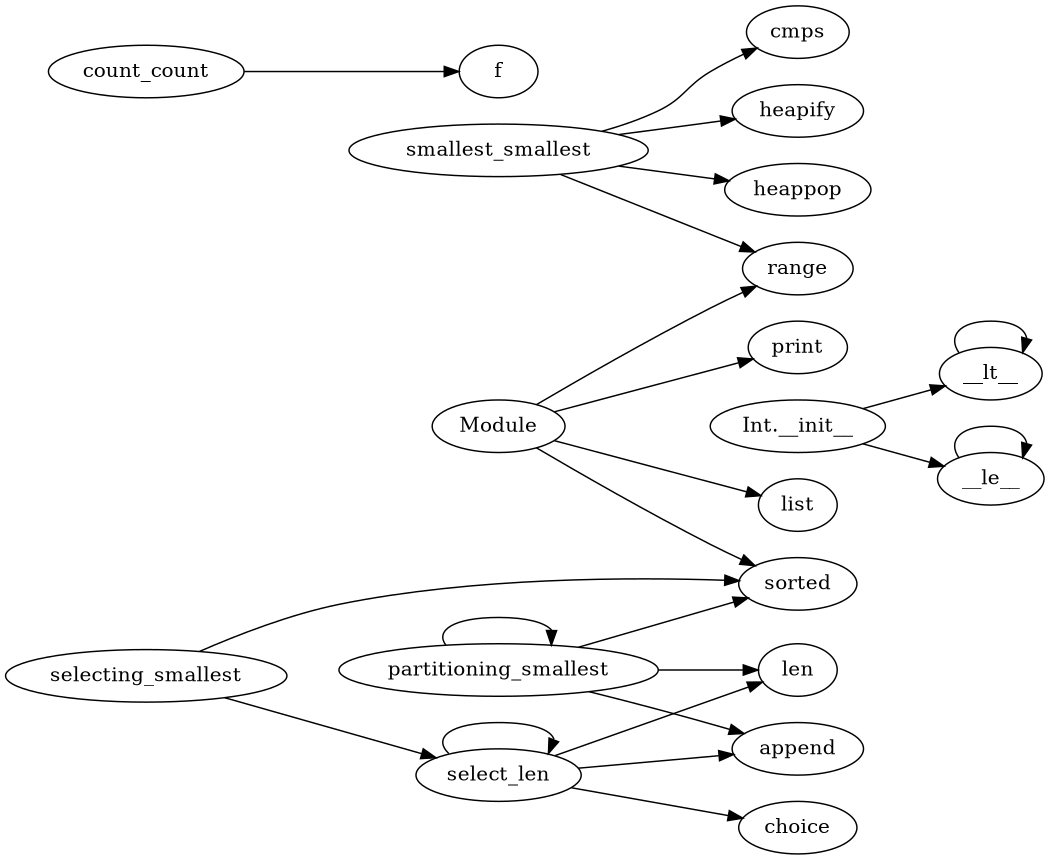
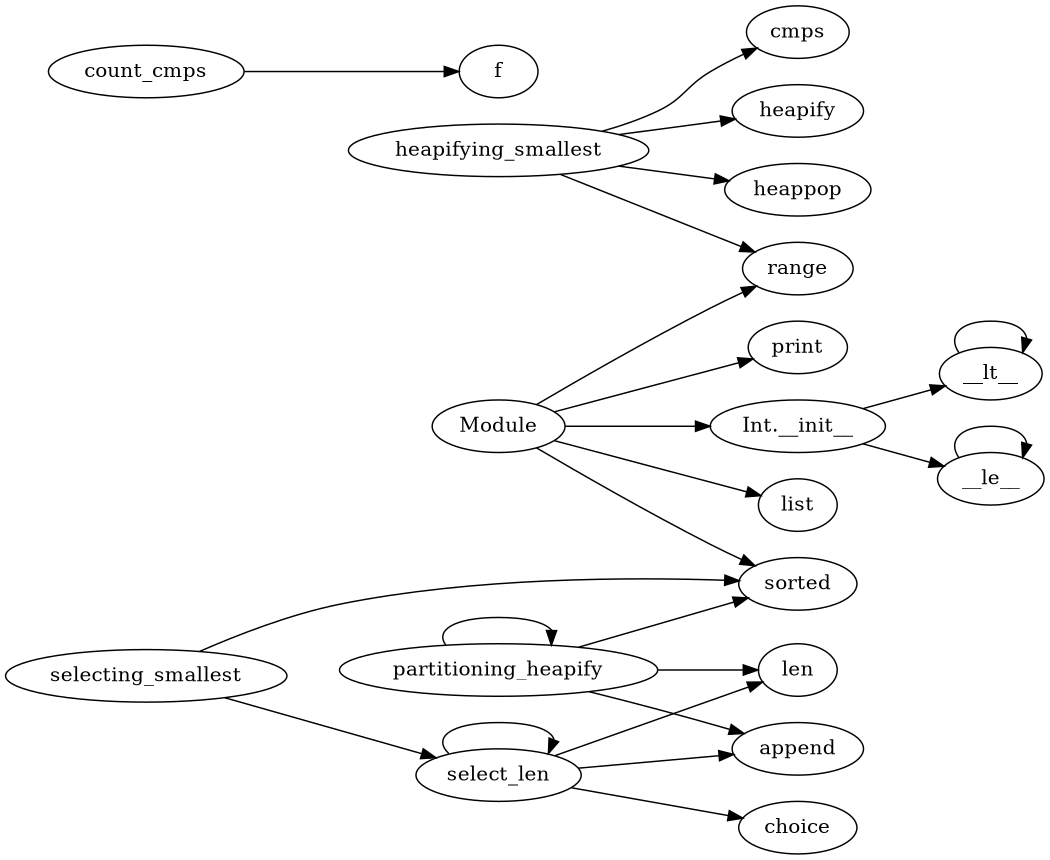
(146, 72) -> (146, 72)
(499, 150) -> (499, 150)
none -> (630, 426)
(499, 670) -> (499, 670)
